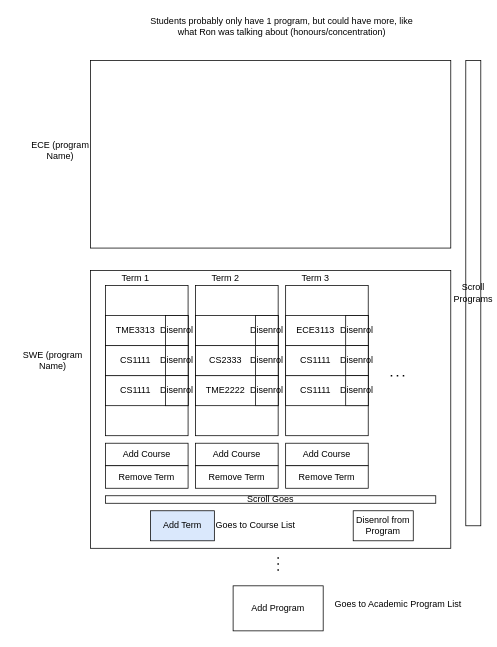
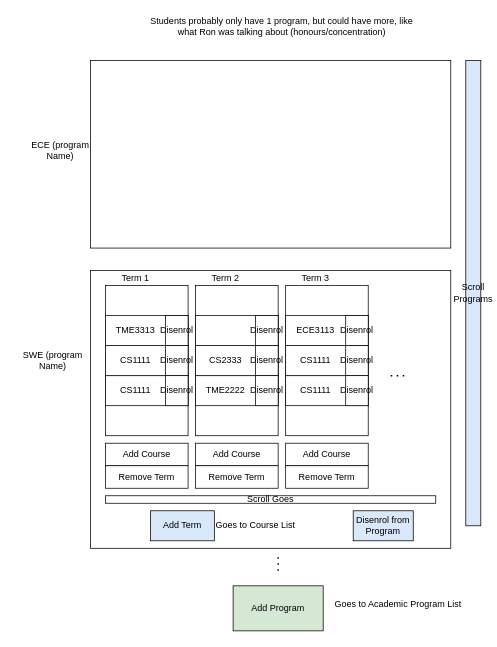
(473, 293) -> (473, 293)
(383, 525) -> (383, 525)
(278, 608) -> (278, 608)
